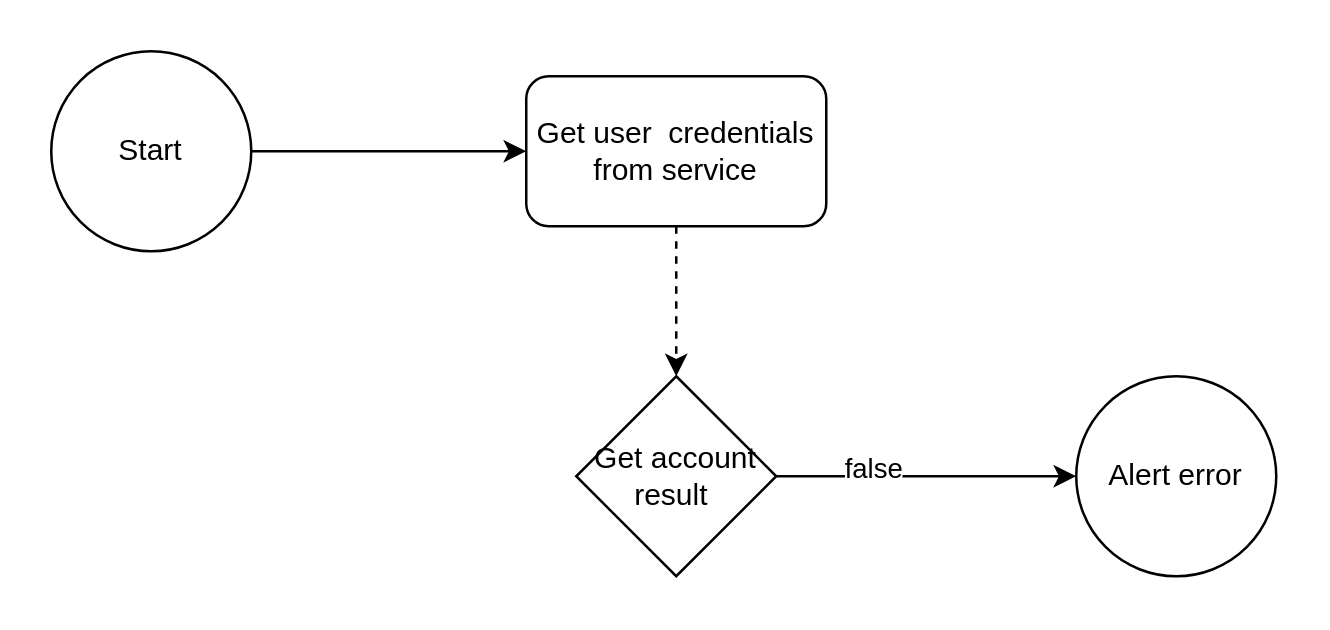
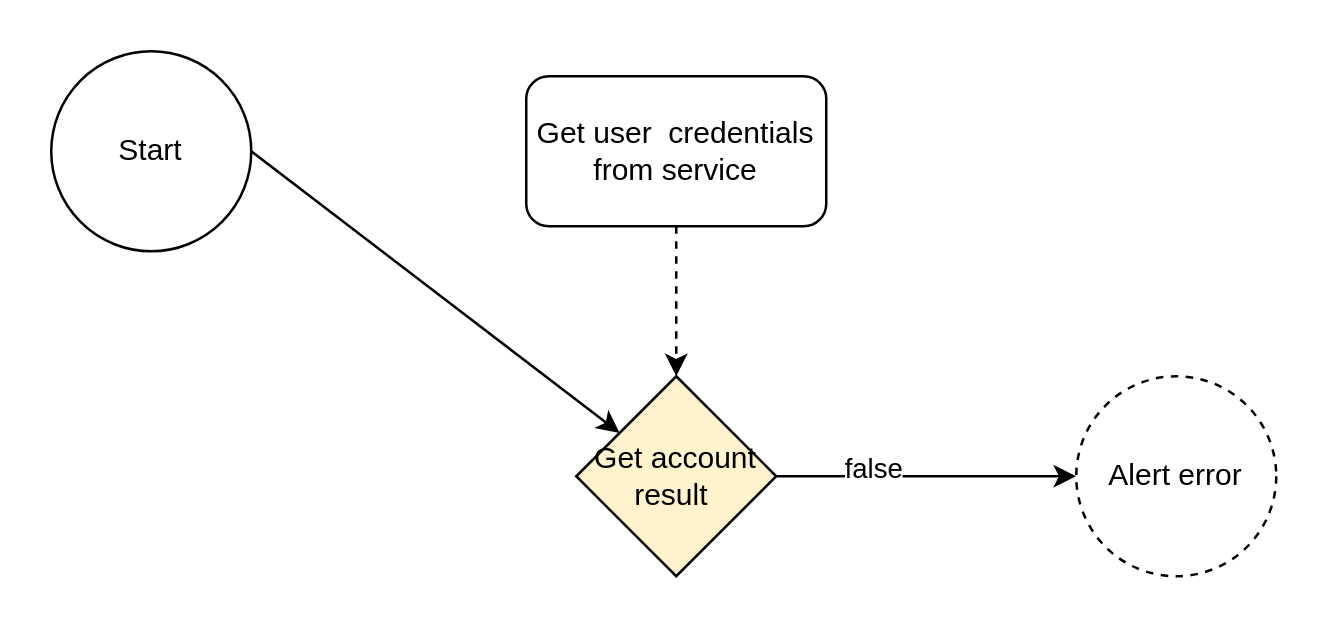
(380, 151) -> (429, 287)
(676, 476) -> (676, 476)
(1176, 476) -> (1176, 476)
